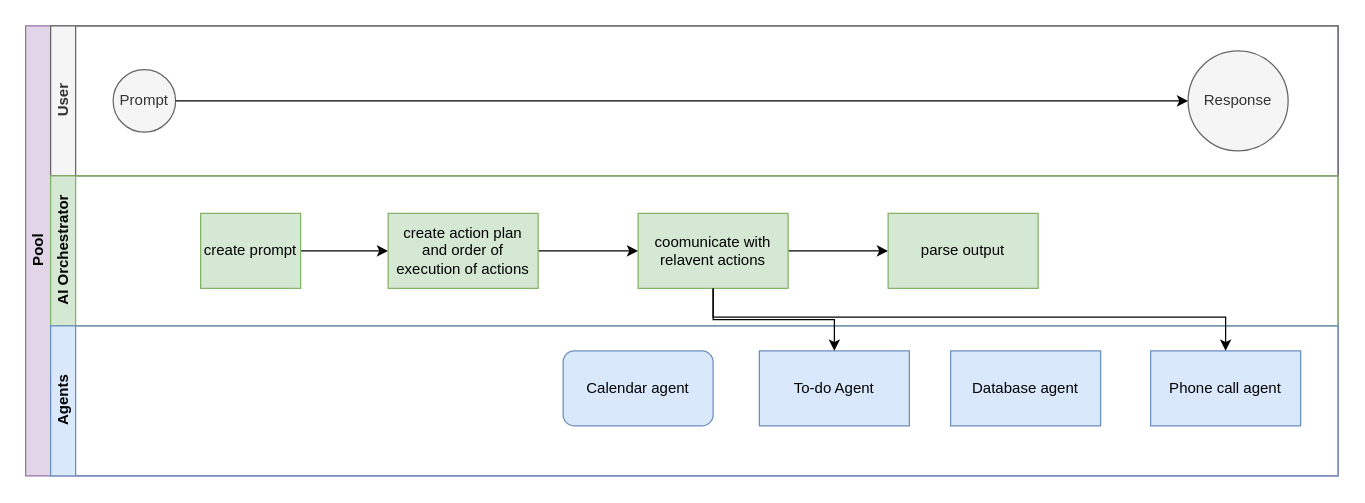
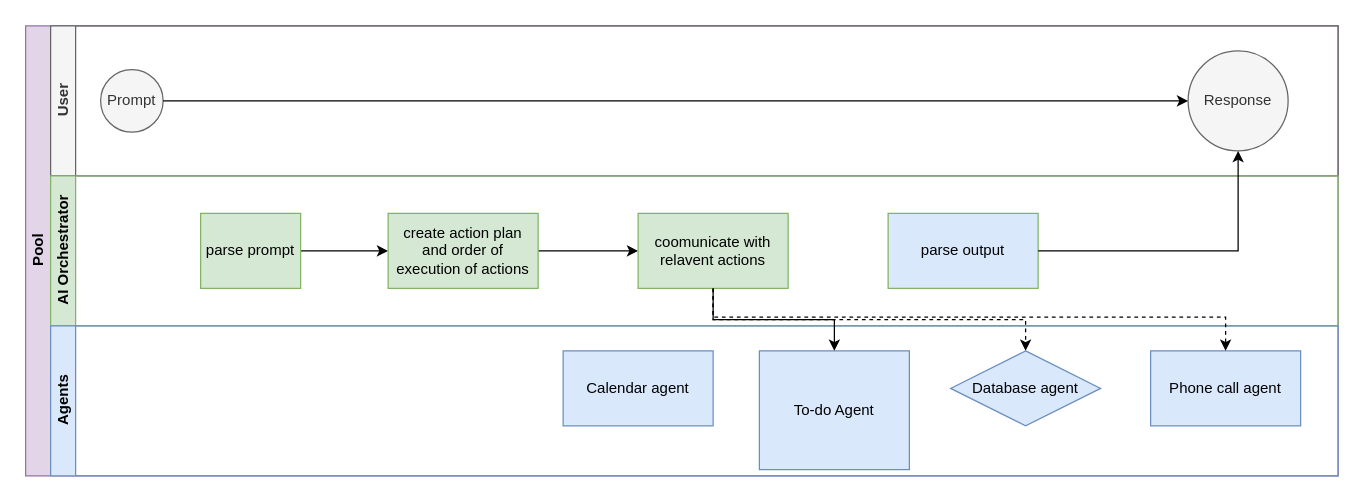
(144, 101) -> (132, 101)
(251, 251) -> (251, 251)
(834, 251) -> none
(963, 251) -> (963, 251)
none -> (1184, 251)
(981, 317) -> (981, 317)
none -> (942, 319)
(638, 388) -> (638, 388)
(834, 388) -> (834, 410)
(1026, 388) -> (1026, 388)
